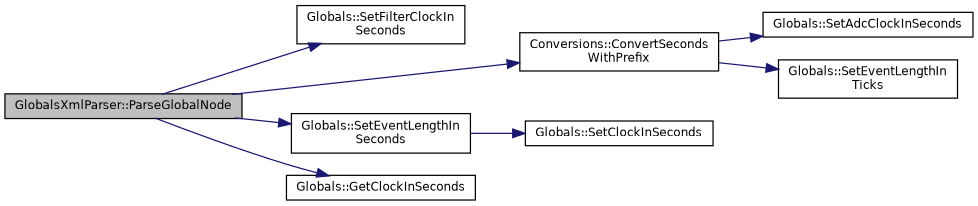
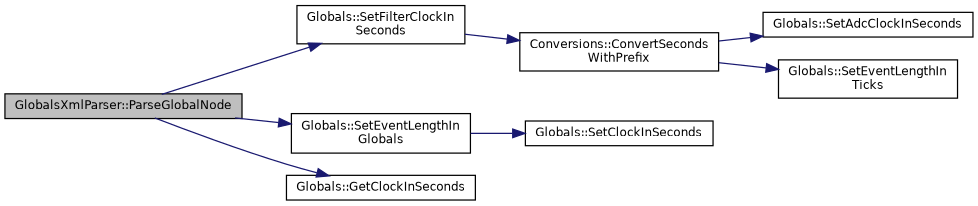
(369, 79) -> (486, 37)
(381, 133) -> (381, 133)
